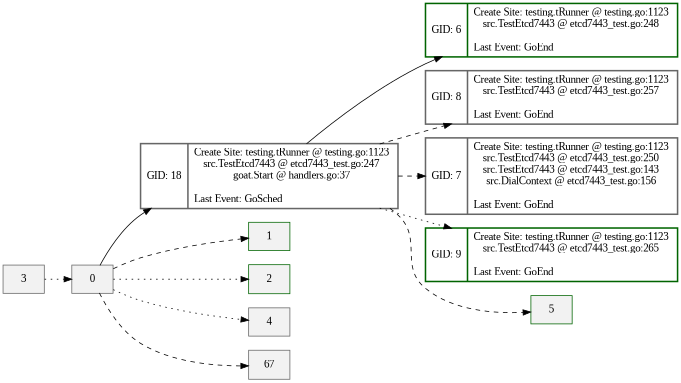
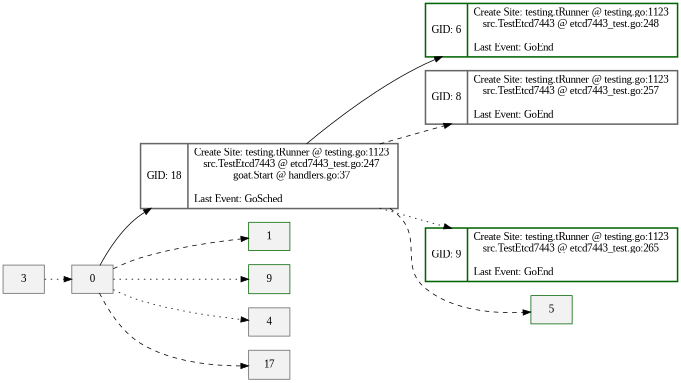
(552, 176) -> none
(269, 279) -> (269, 279)
(269, 365) -> (269, 365)
